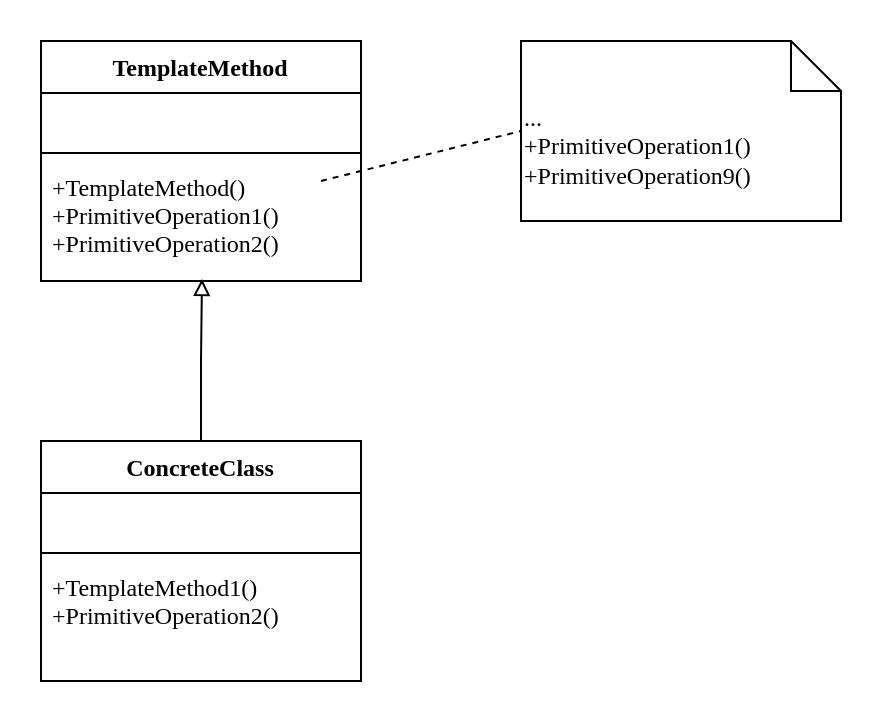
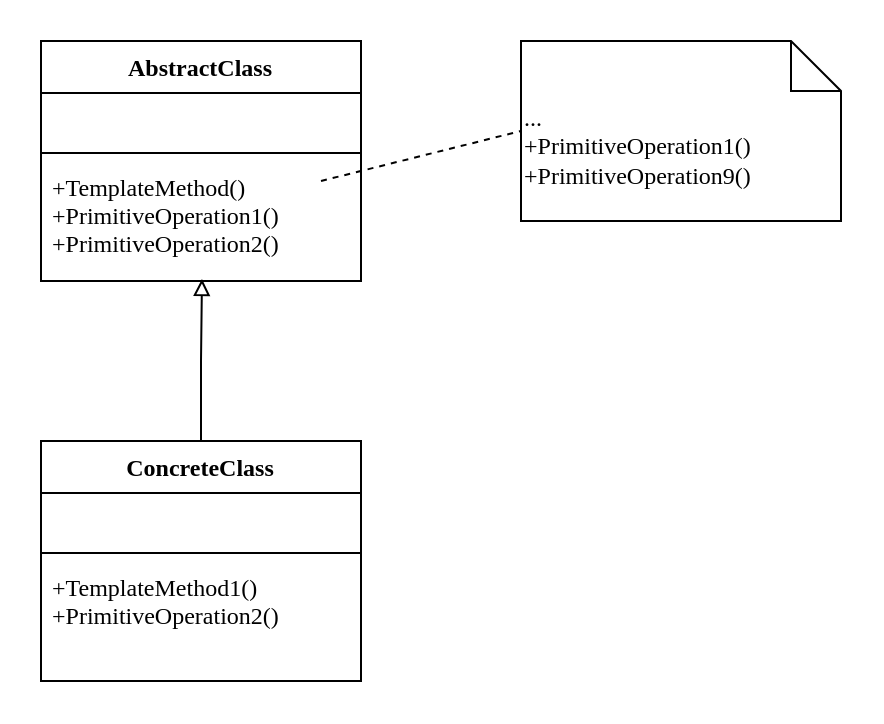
(200, 68) -> (200, 68)
